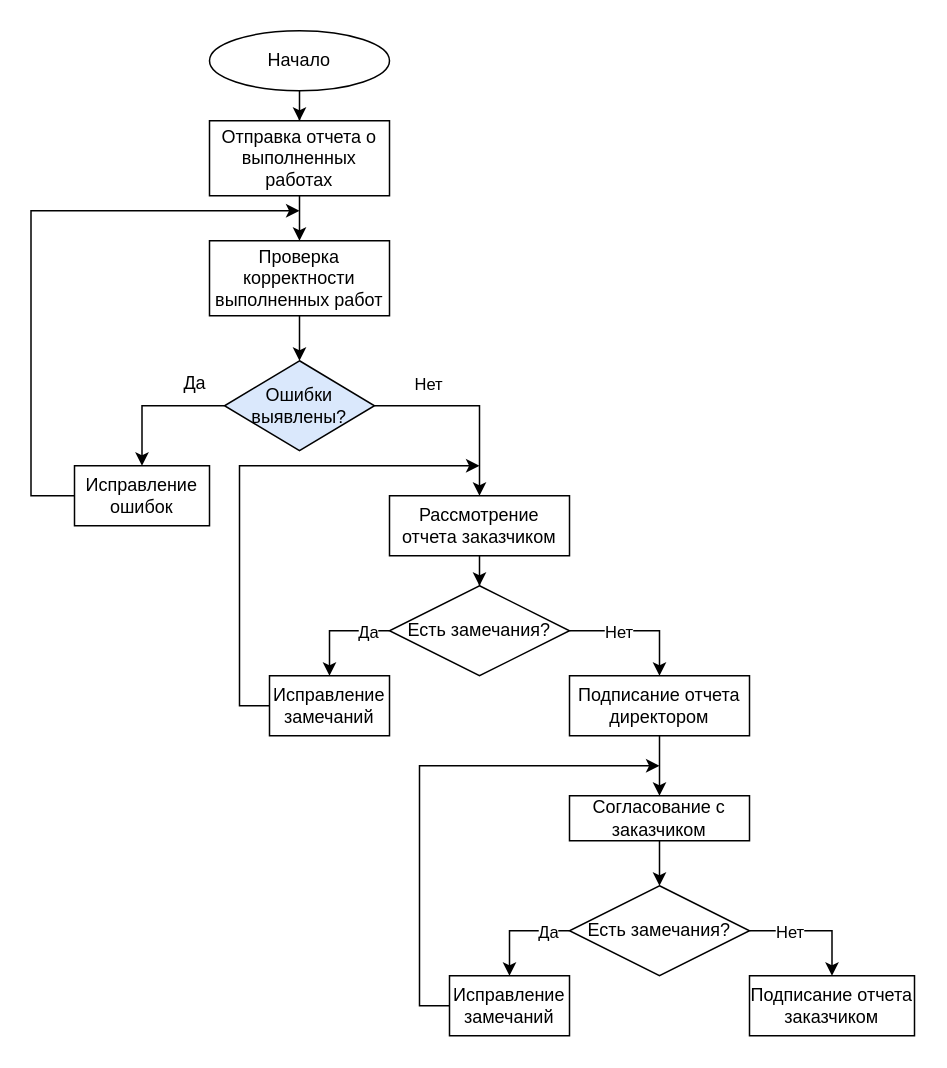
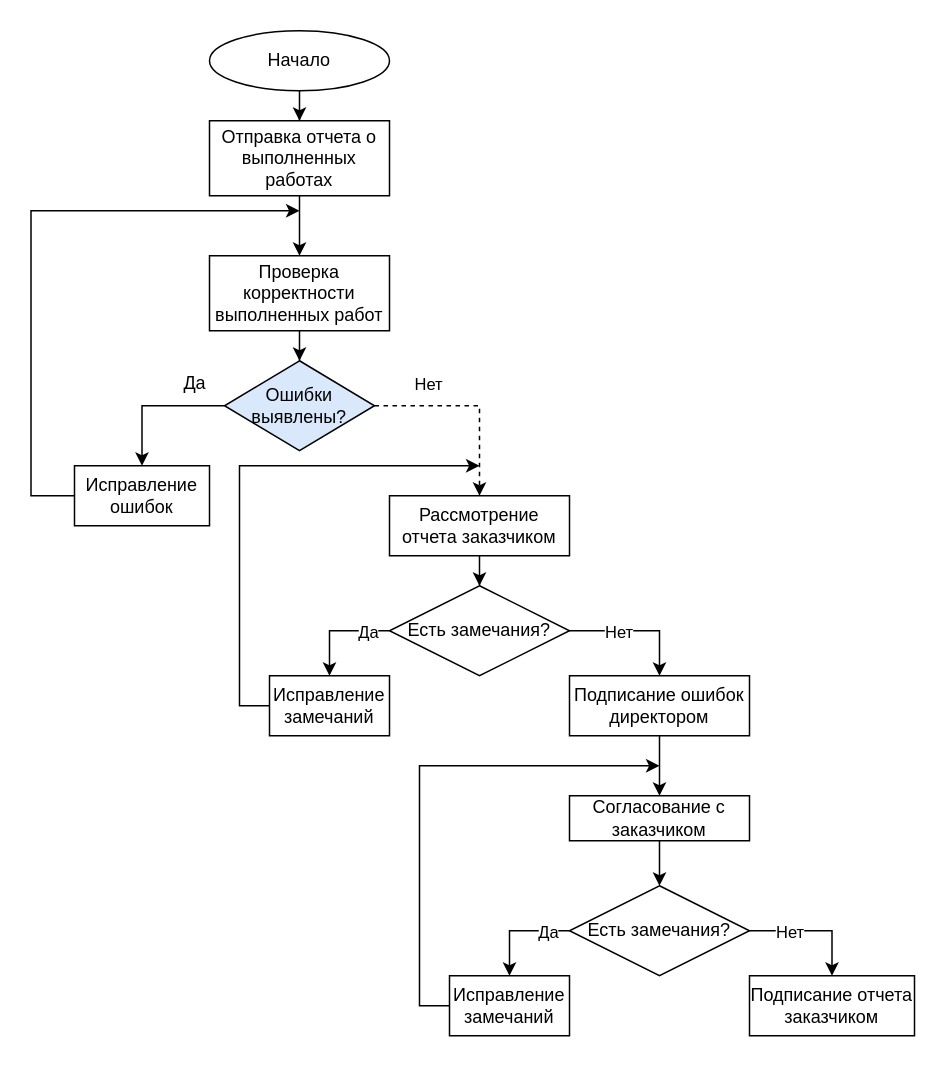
(299, 278) -> (299, 293)
(465, 406) -> (465, 406)
(659, 706) -> (659, 706)
